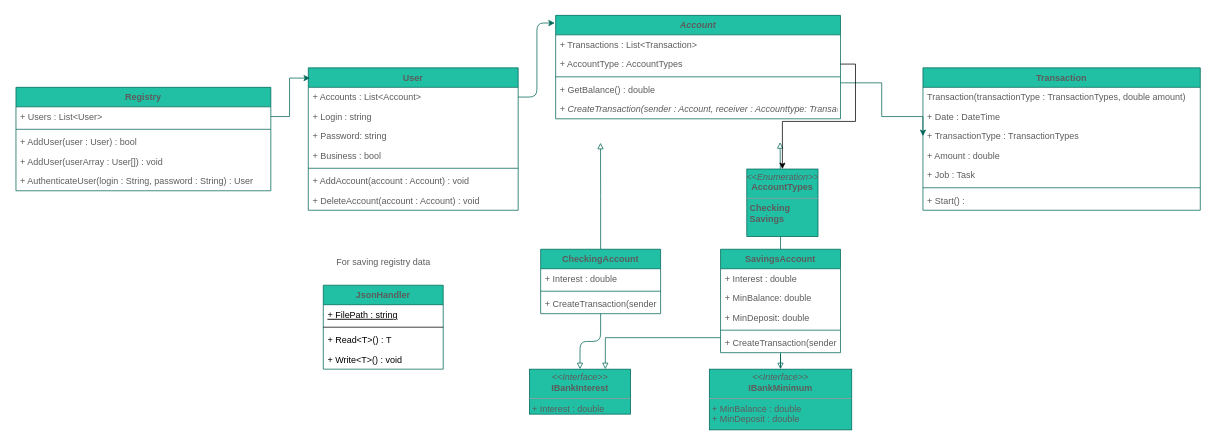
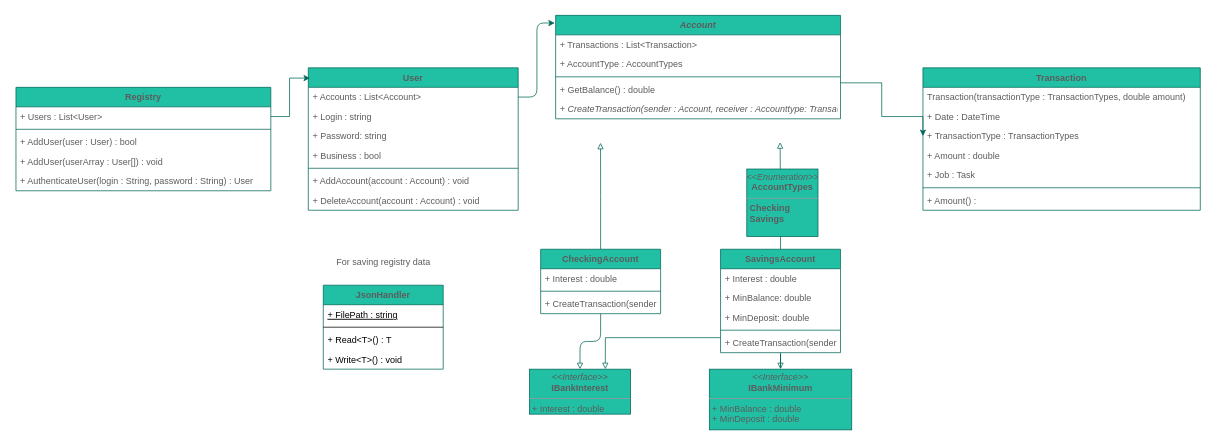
(827, 122) -> none
(951, 201) -> (954, 201)
